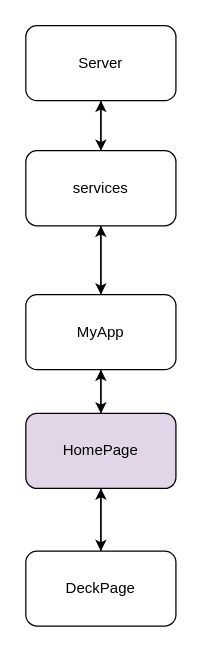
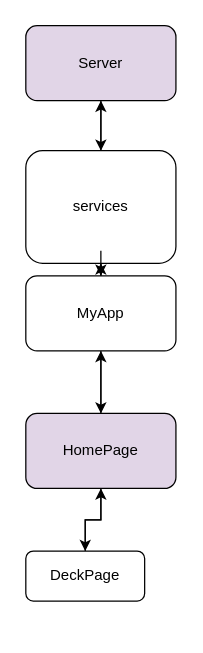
(101, 63) -> (101, 63)
(101, 188) -> (101, 207)
(101, 332) -> (101, 313)
(101, 588) -> (85, 576)
